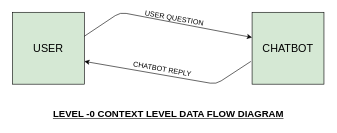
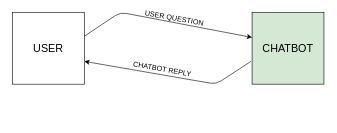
(48, 48) -> (48, 48)
(168, 114) -> none
